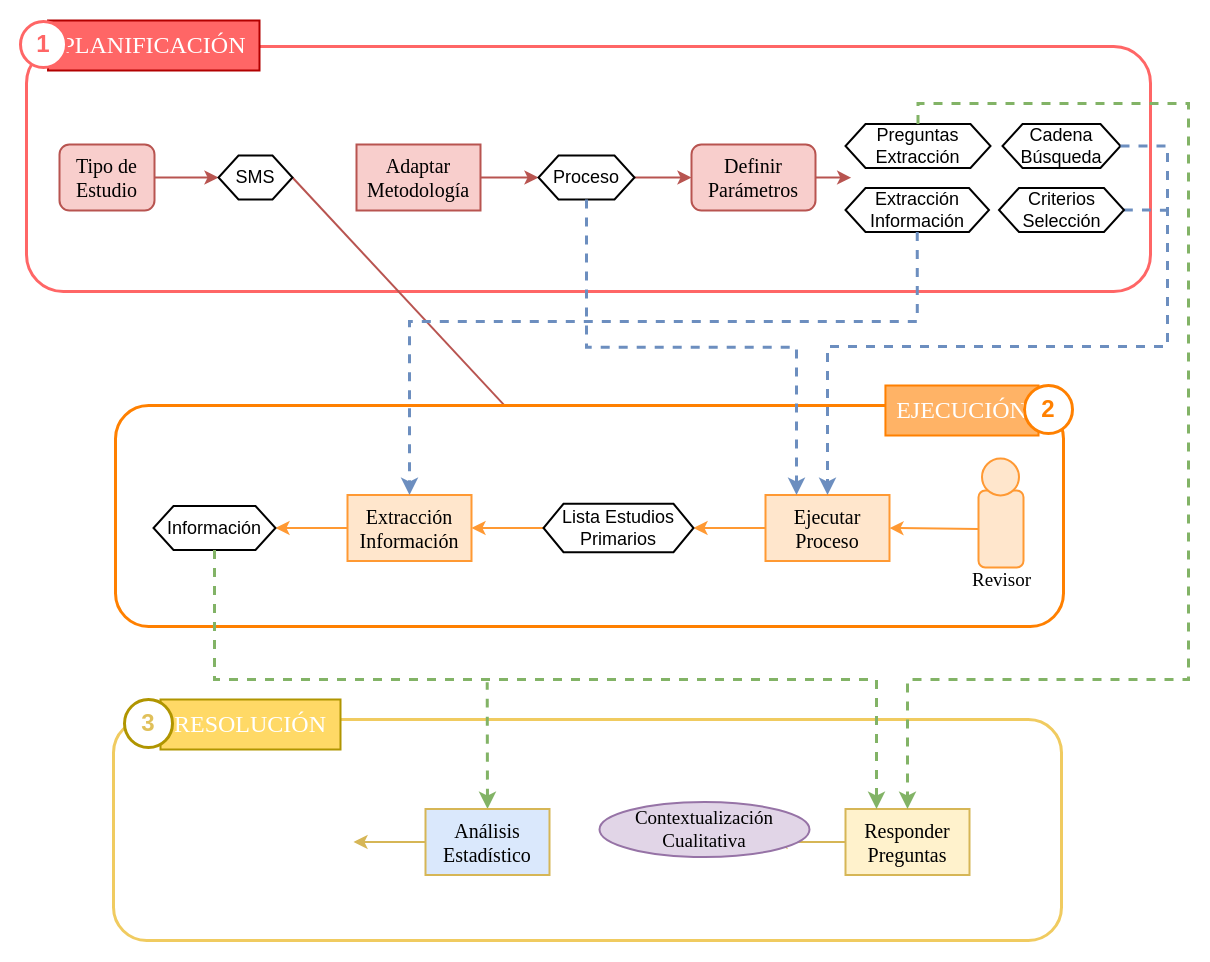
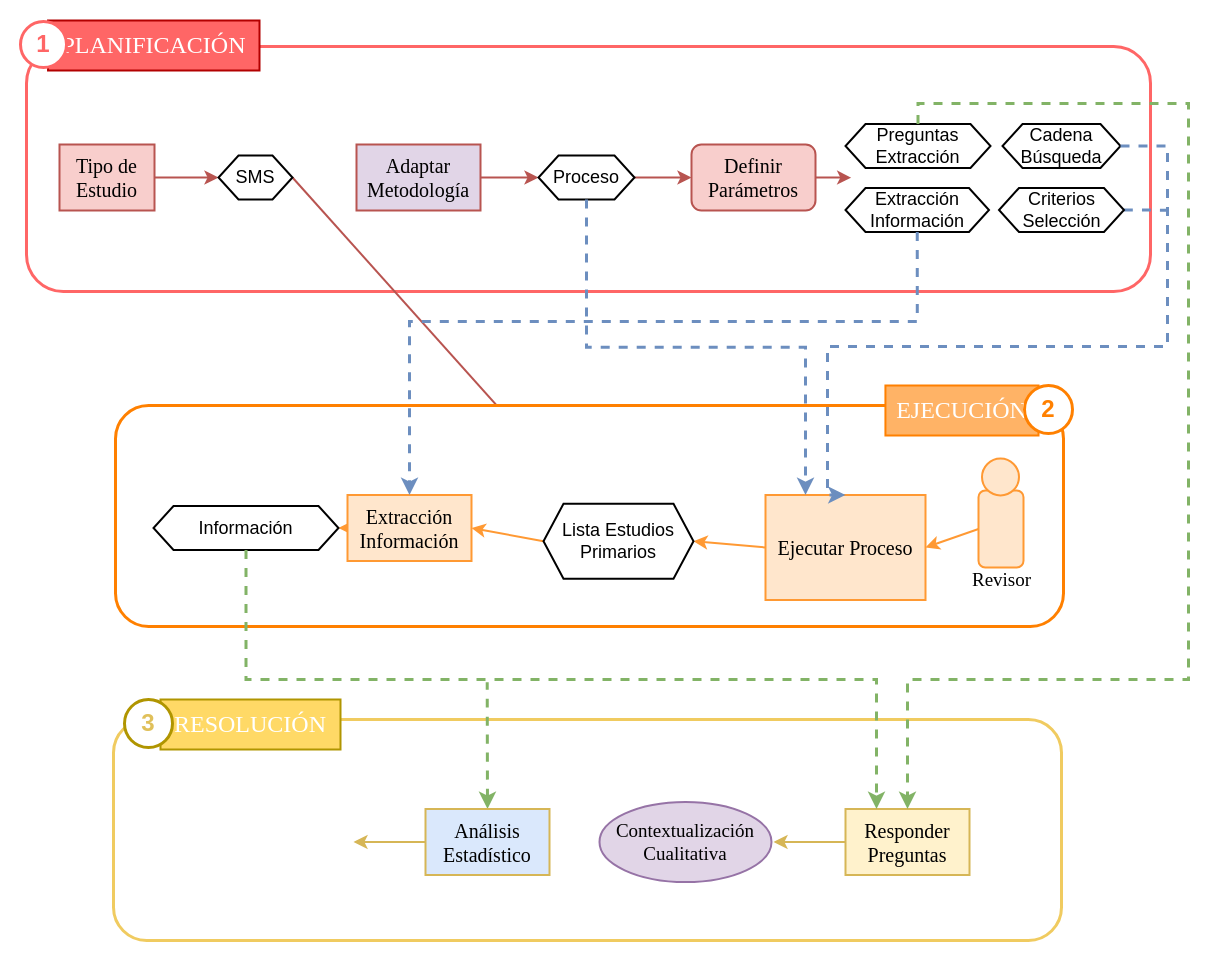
(107, 178) -> (107, 178)
(419, 178) -> (419, 178)
(215, 528) -> (246, 528)
(619, 528) -> (619, 541)
(828, 528) -> (846, 548)
(705, 830) -> (686, 842)
